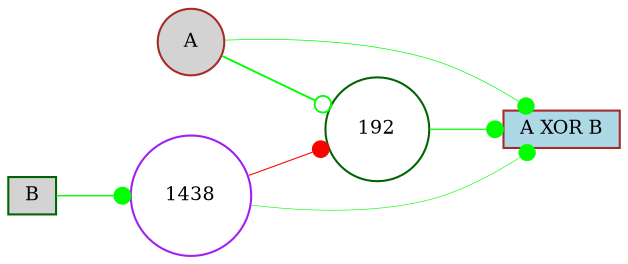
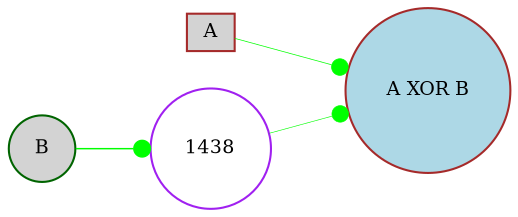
(191, 42) -> (211, 32)
(377, 129) -> none
(562, 129) -> (428, 91)
(32, 196) -> (42, 149)
